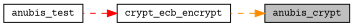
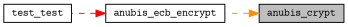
(43, 13) -> (38, 13)
(174, 13) -> (165, 13)
